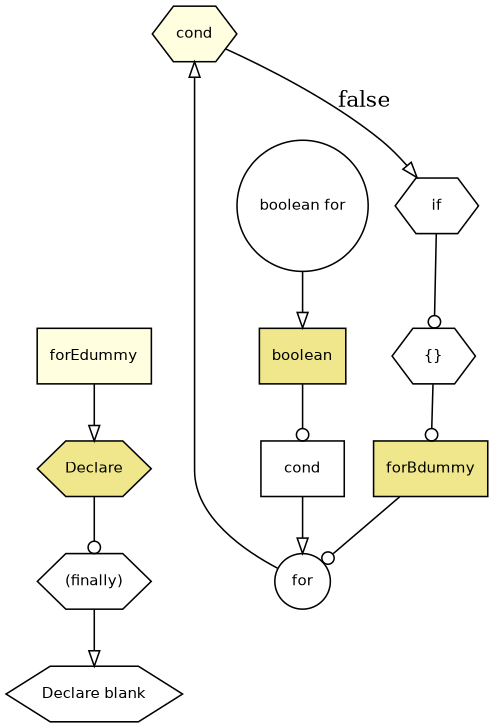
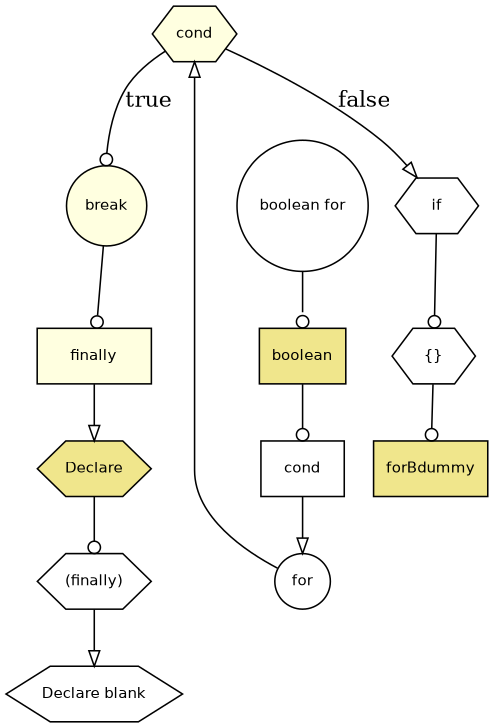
none -> (107, 206)
(303, 292) -> (303, 292)
(94, 356) -> (94, 356)
(366, 525) -> none
